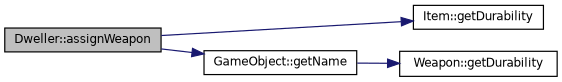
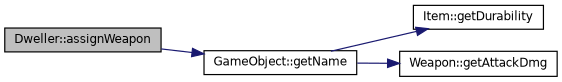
(281, 29) -> (374, 41)
(478, 64) -> (478, 64)
